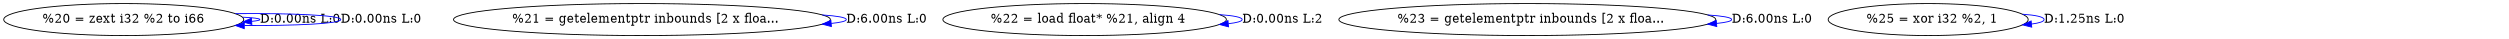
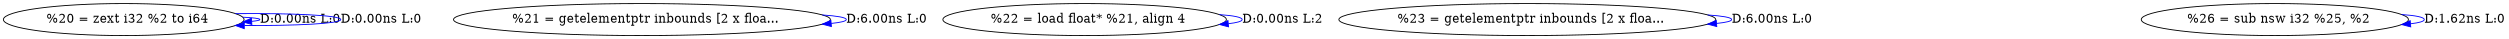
(124, 20) -> (124, 20)
(1928, 20) -> none
none -> (2275, 20)
